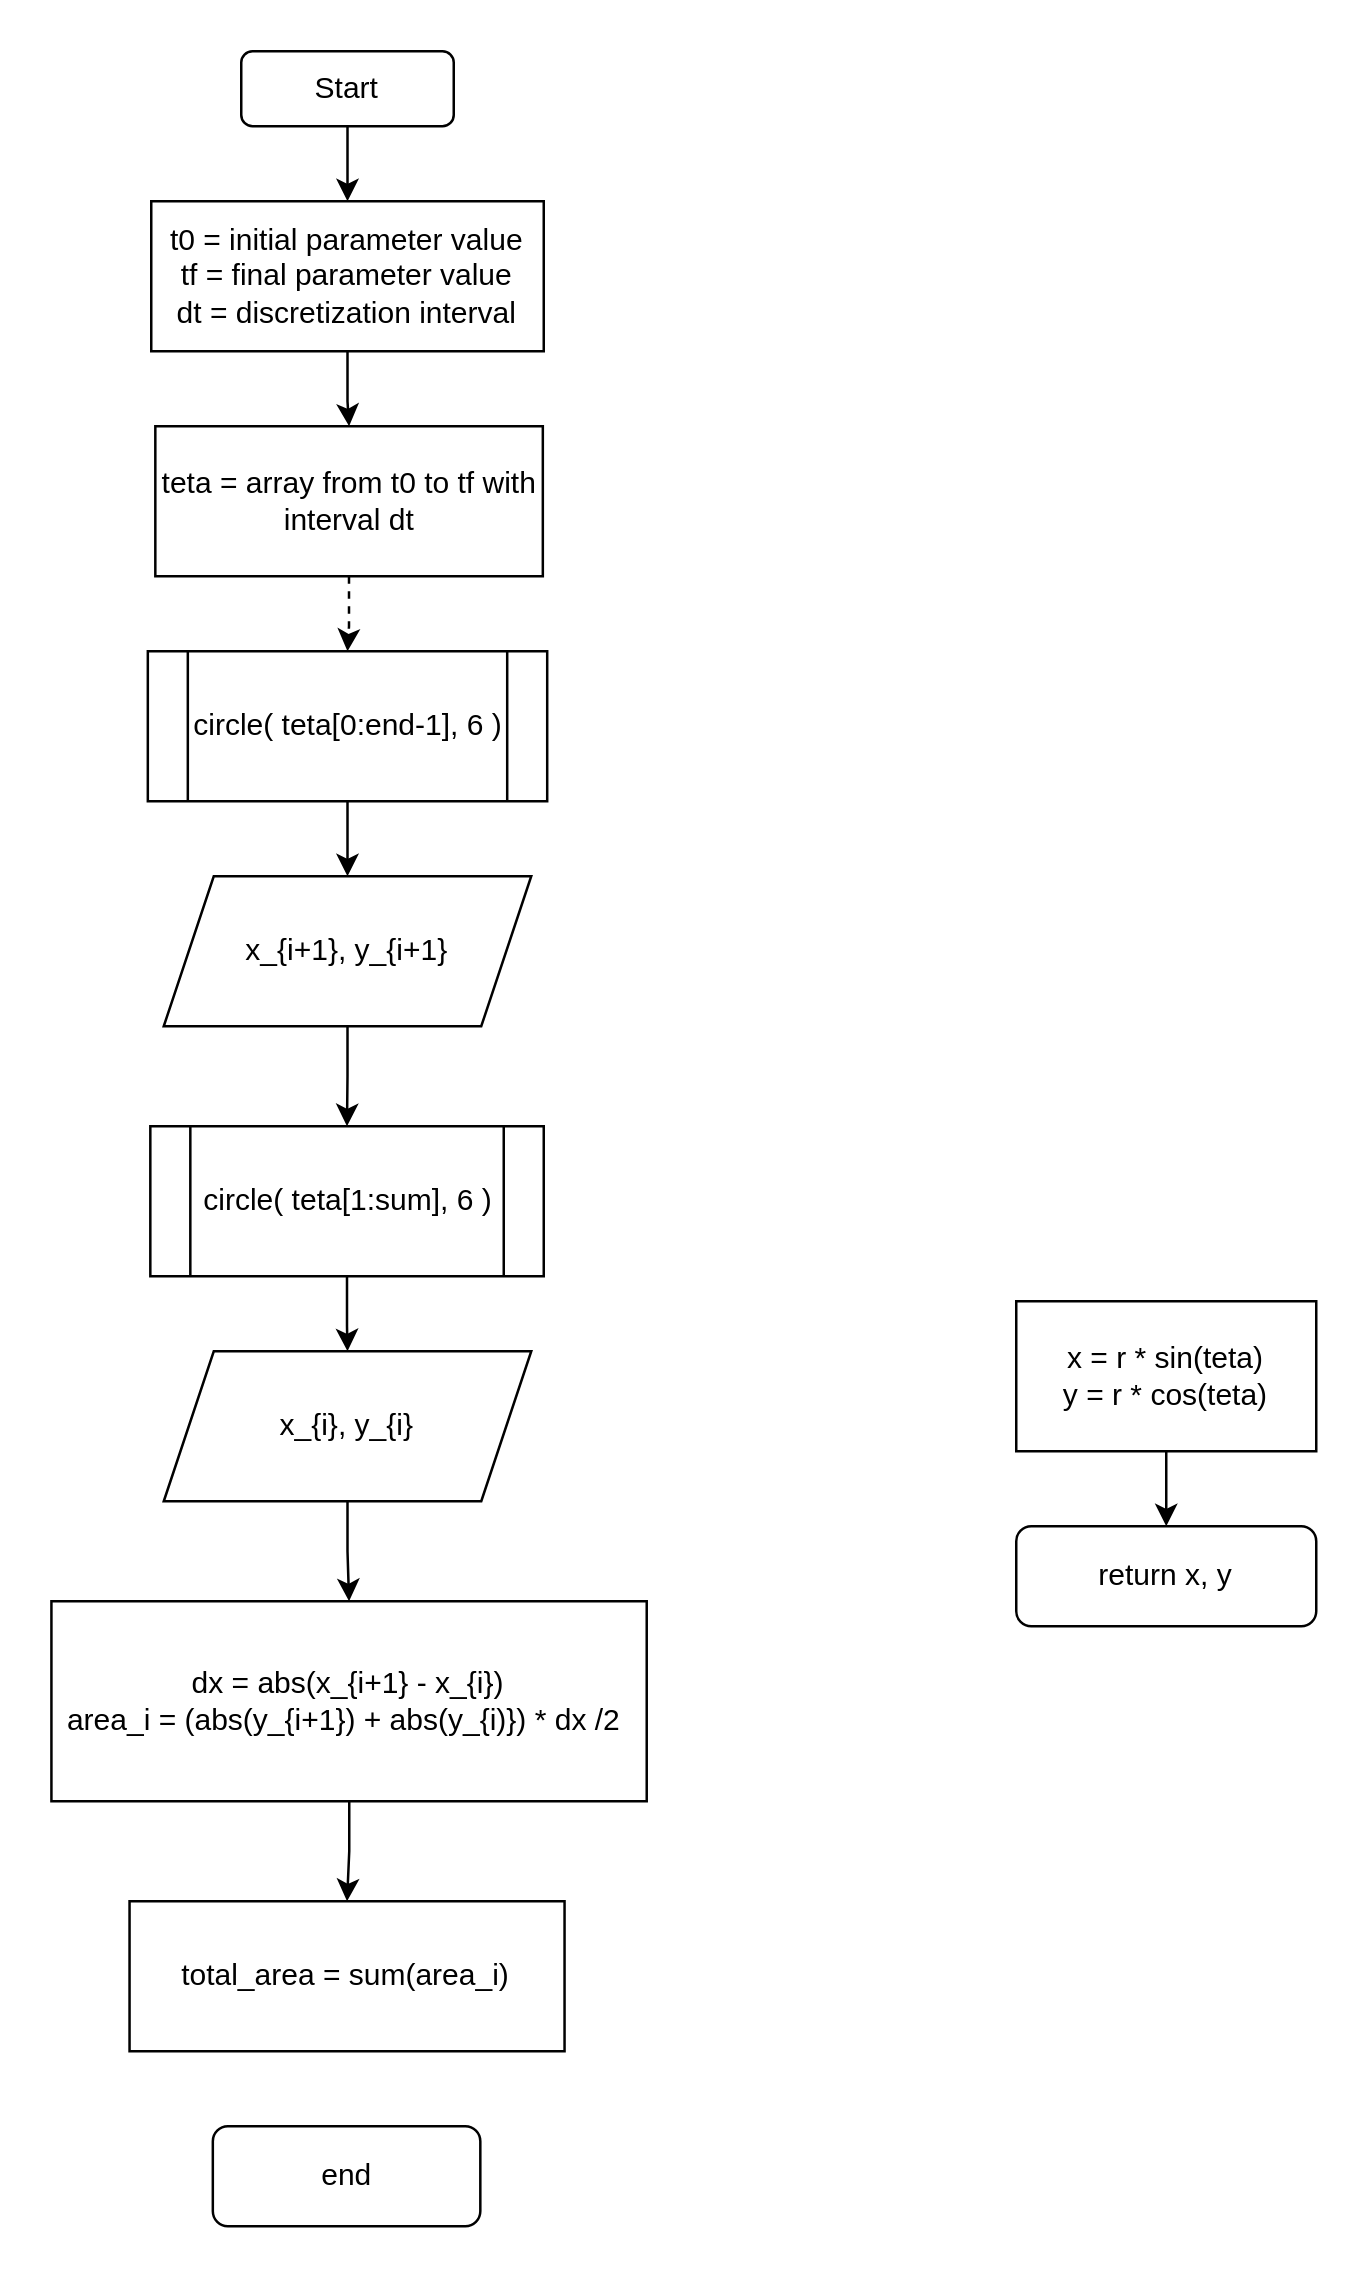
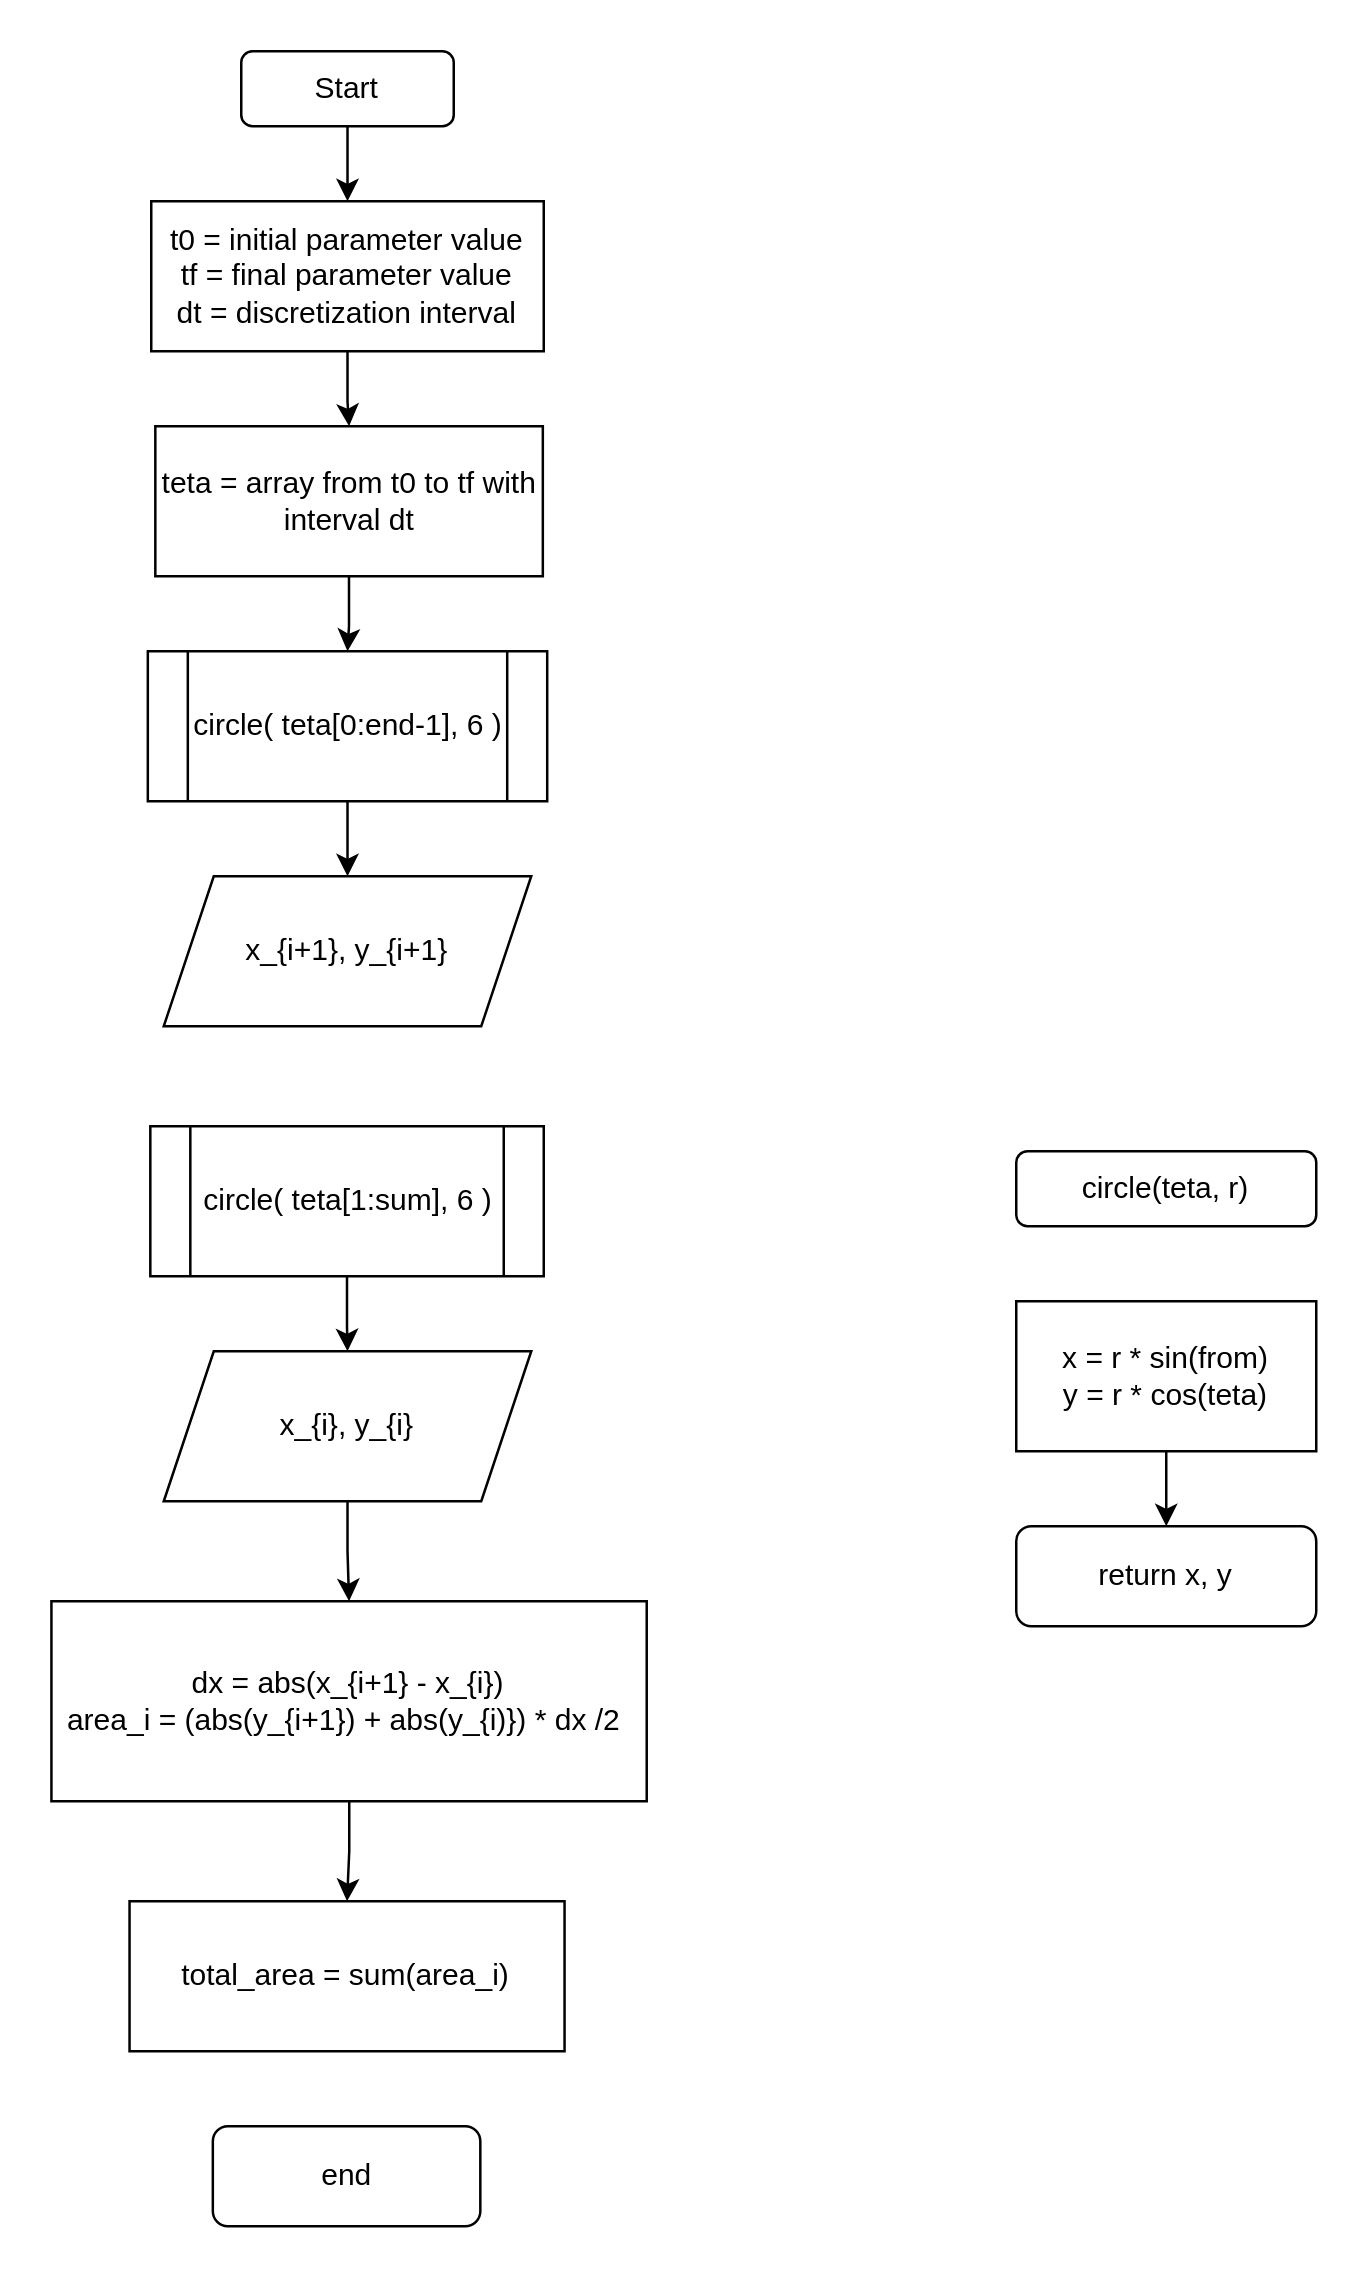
(349, 607) -> (349, 607)
(348, 1068) -> none
none -> (1166, 1189)
(1166, 1376) -> (1166, 1376)
